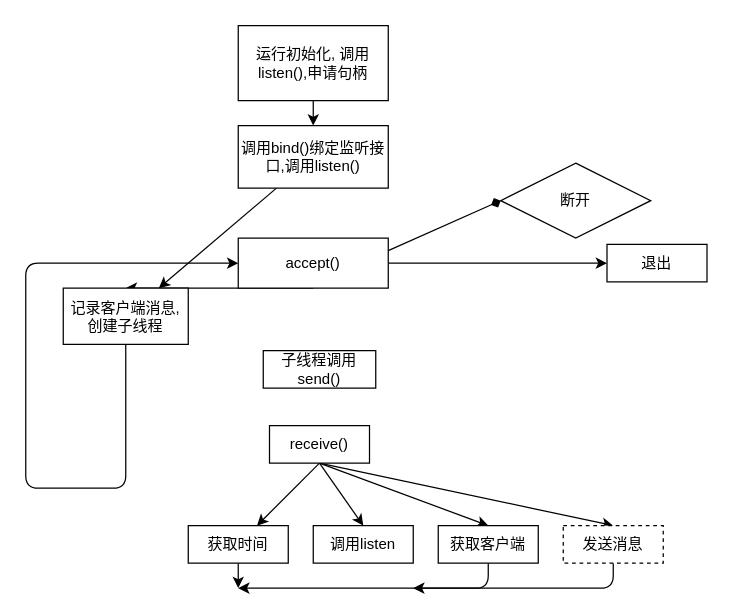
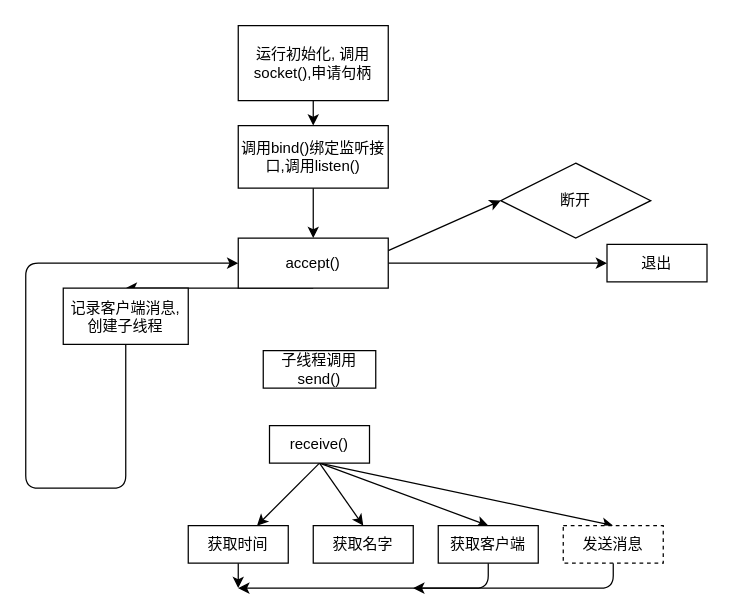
(313, 63) -> (313, 63)
(491, 205) -> (492, 205)
(234, 225) -> (313, 209)
(363, 544) -> (363, 544)
